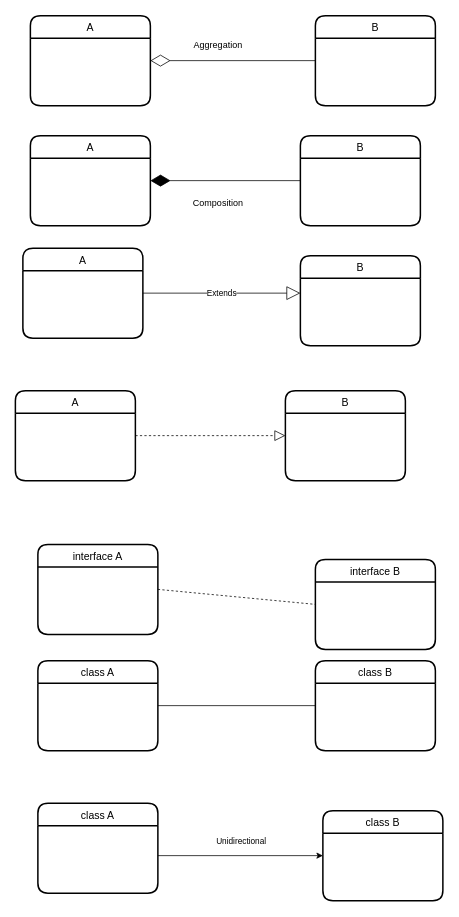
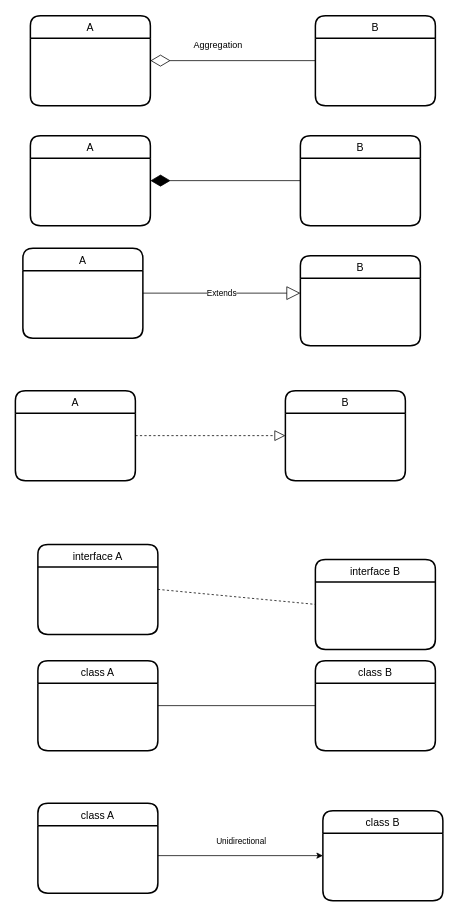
(218, 203) -> none
